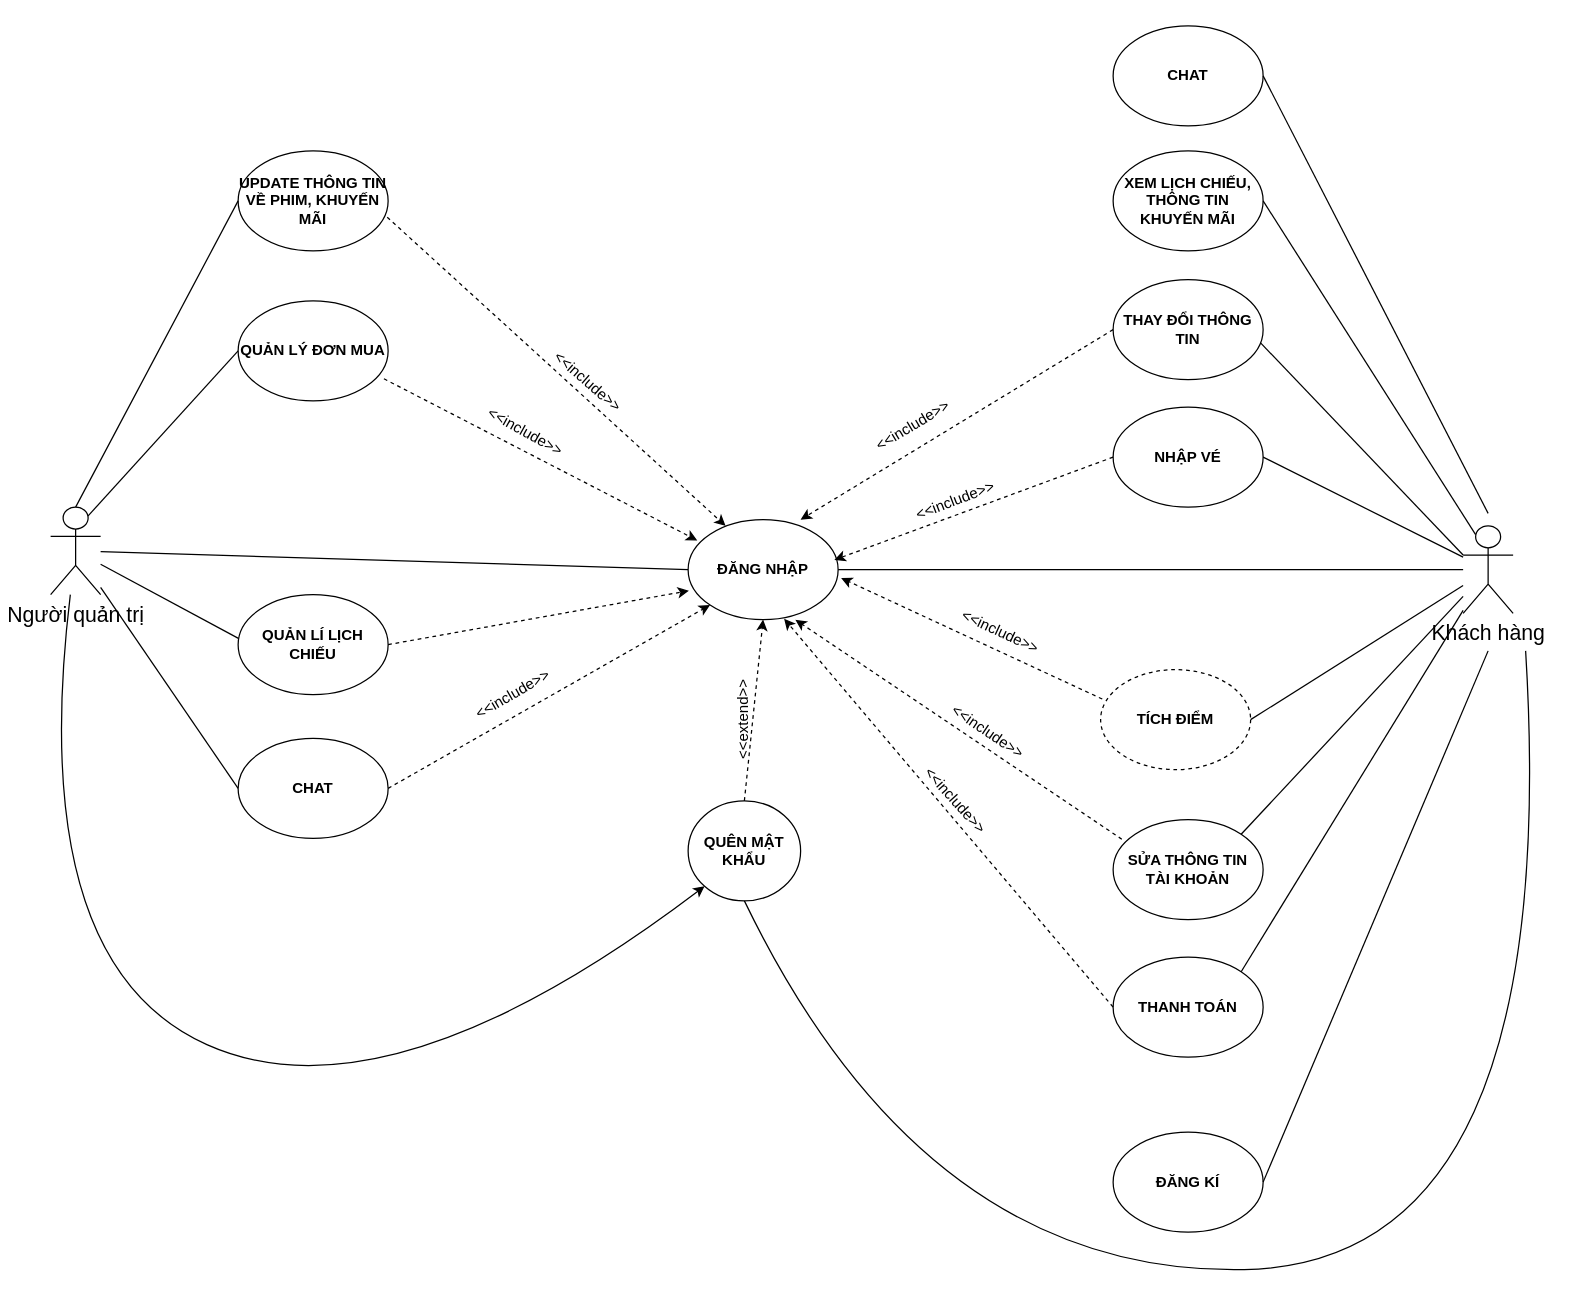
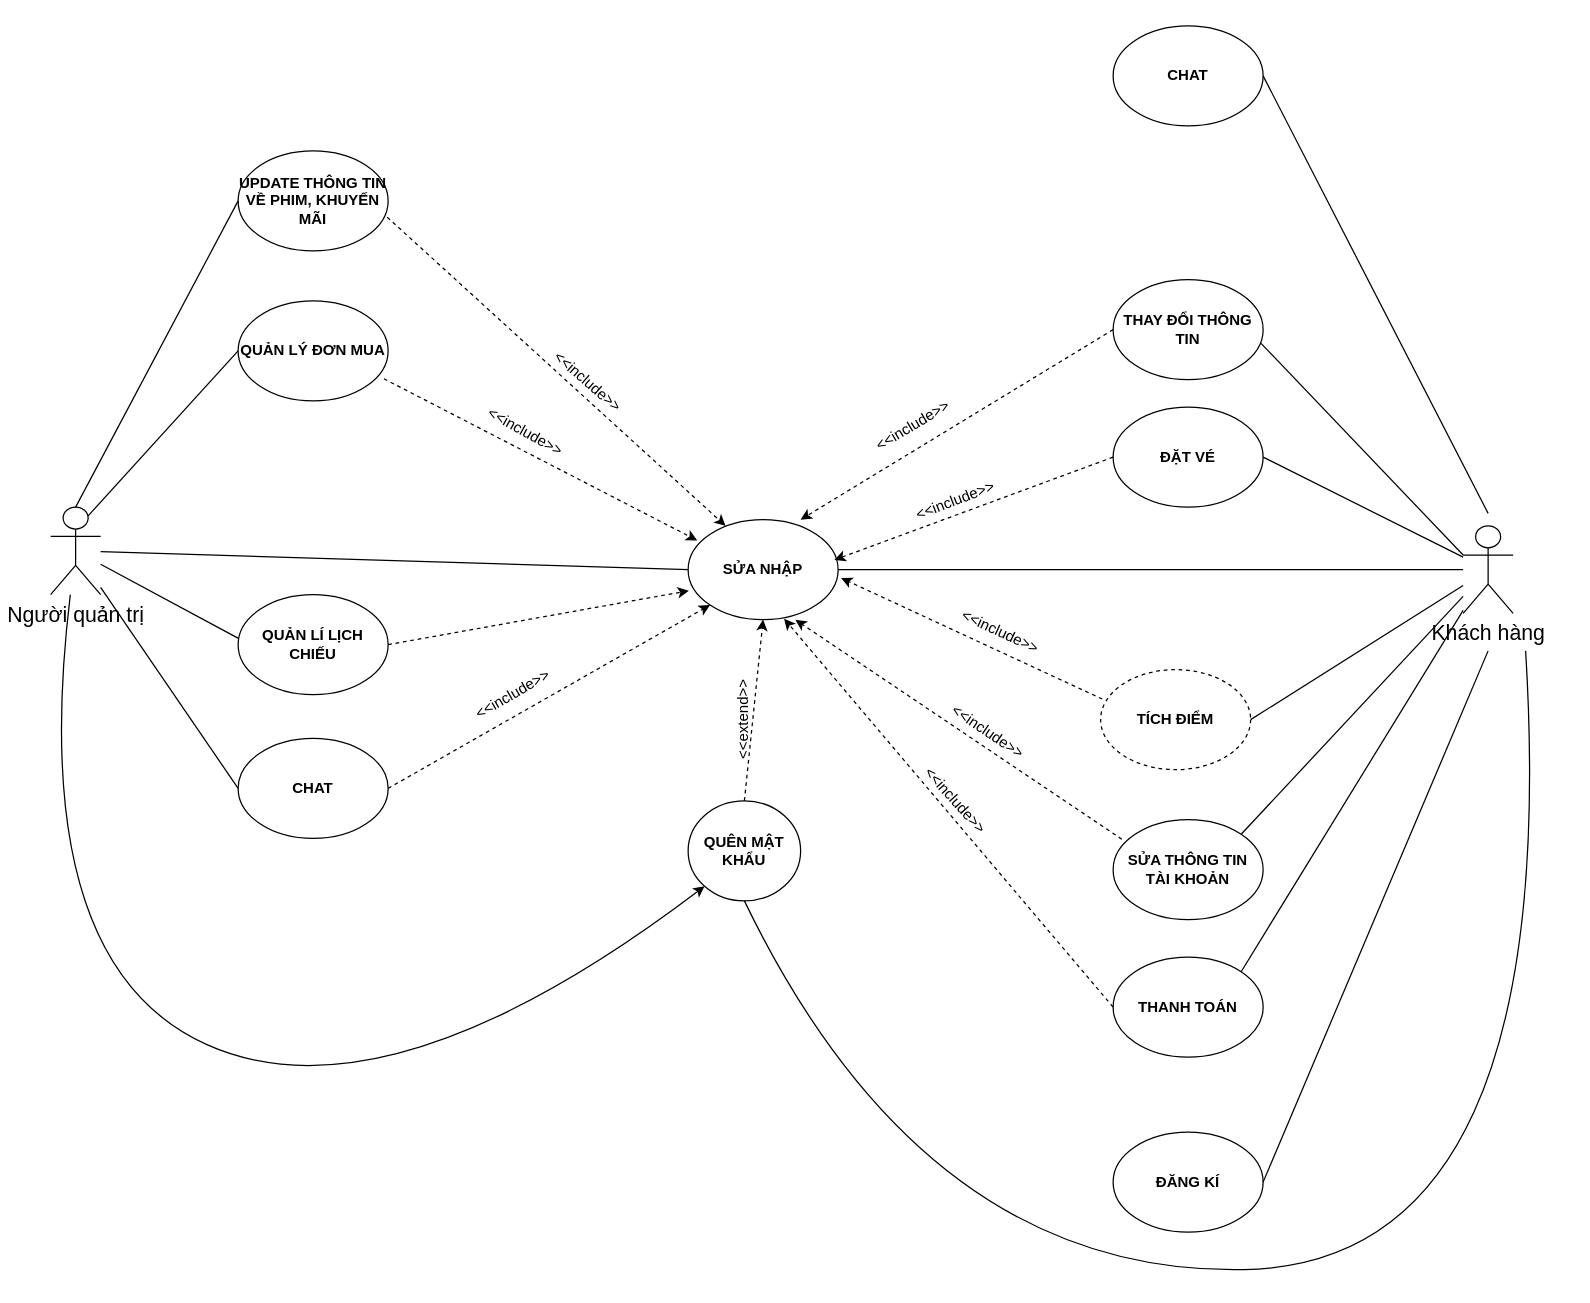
(1188, 201) -> none
(1369, 367) -> none
(1188, 457) -> (1188, 457)
(763, 569) -> (763, 569)
